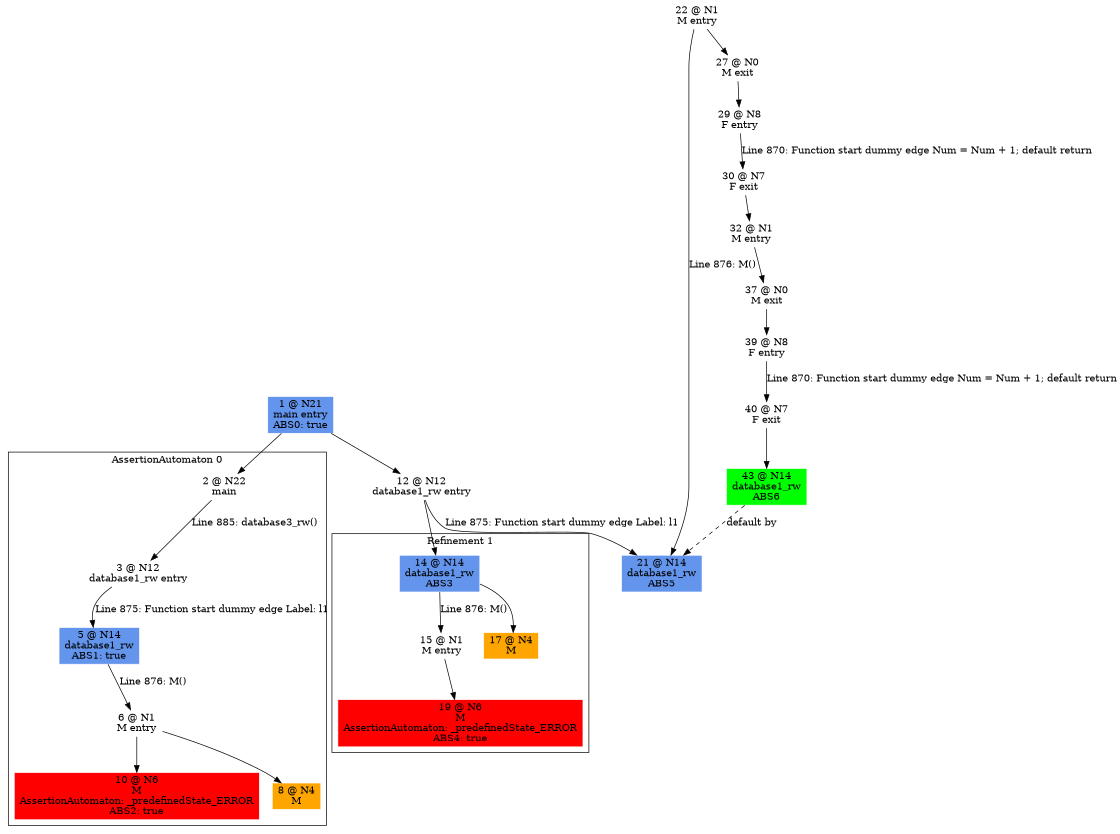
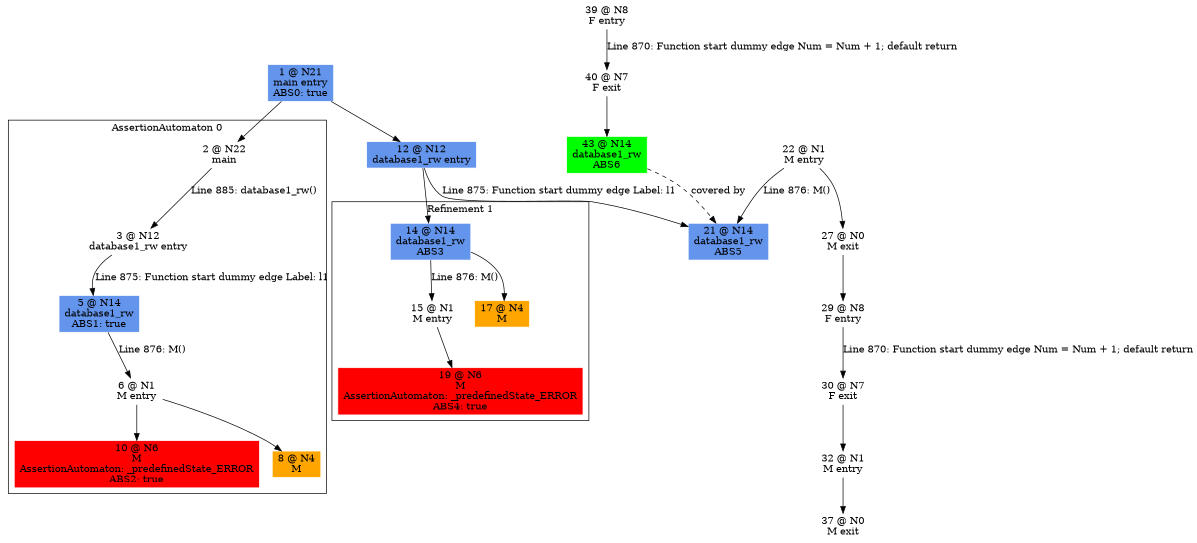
(767, 318) -> none
(422, 487) -> (422, 155)
(255, 523) -> (254, 191)
(752, 523) -> (718, 191)
